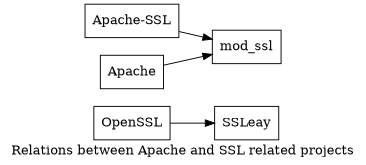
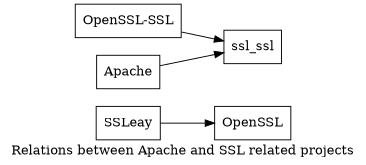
(132, 21) -> (128, 21)
(247, 47) -> (253, 47)
(188, 123) -> (183, 123)
